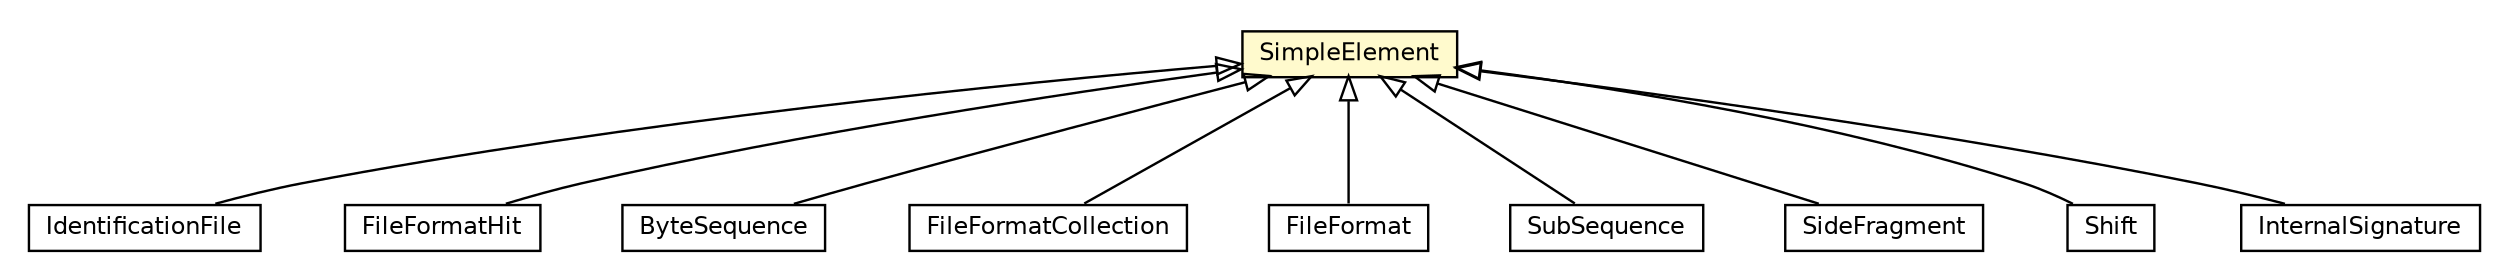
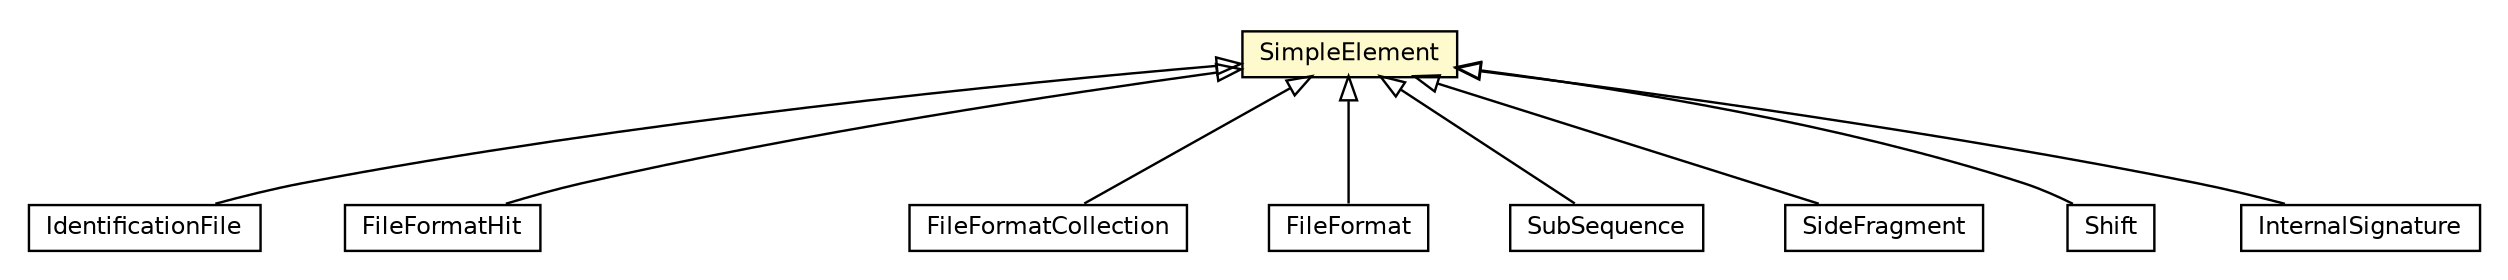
(724, 227) -> none
